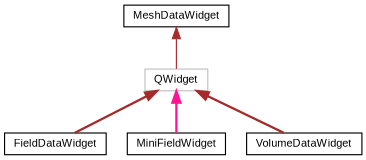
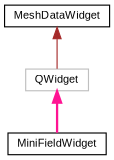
(55, 144) -> none
(304, 144) -> none
